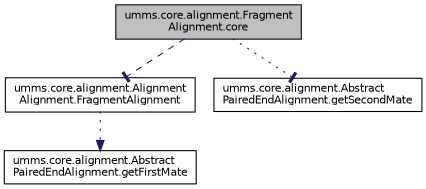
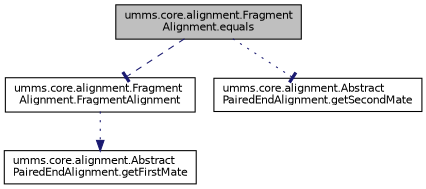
(209, 22) -> (209, 22)
(100, 95) -> (100, 95)
